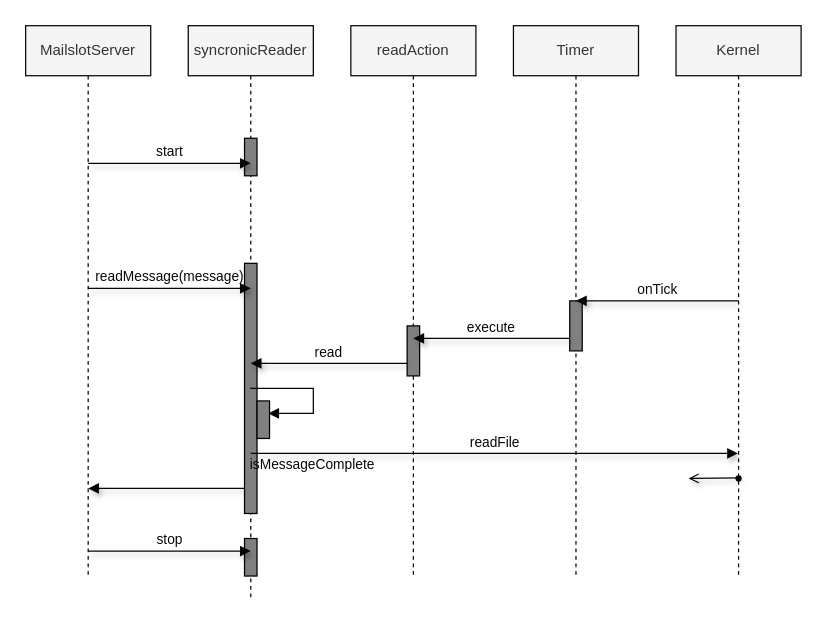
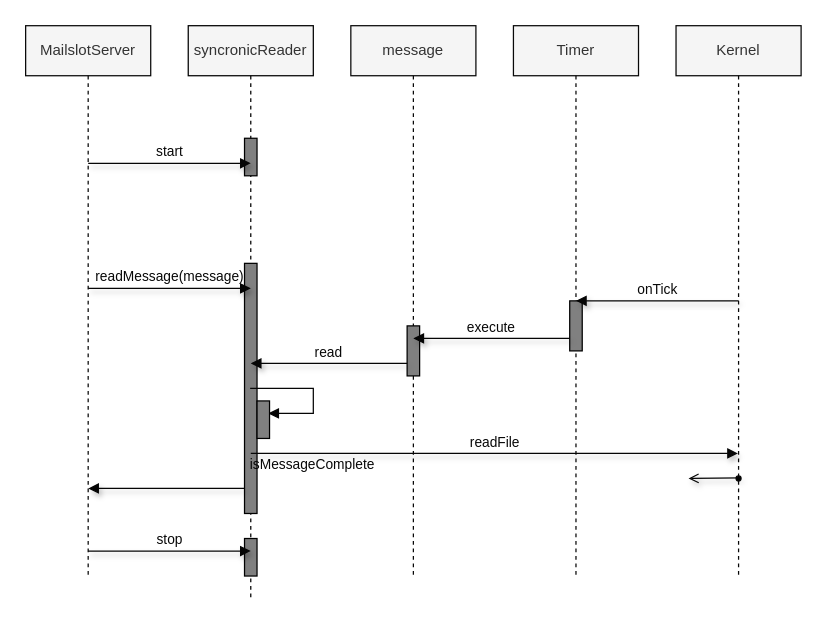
(413, 51) -> (413, 51)
